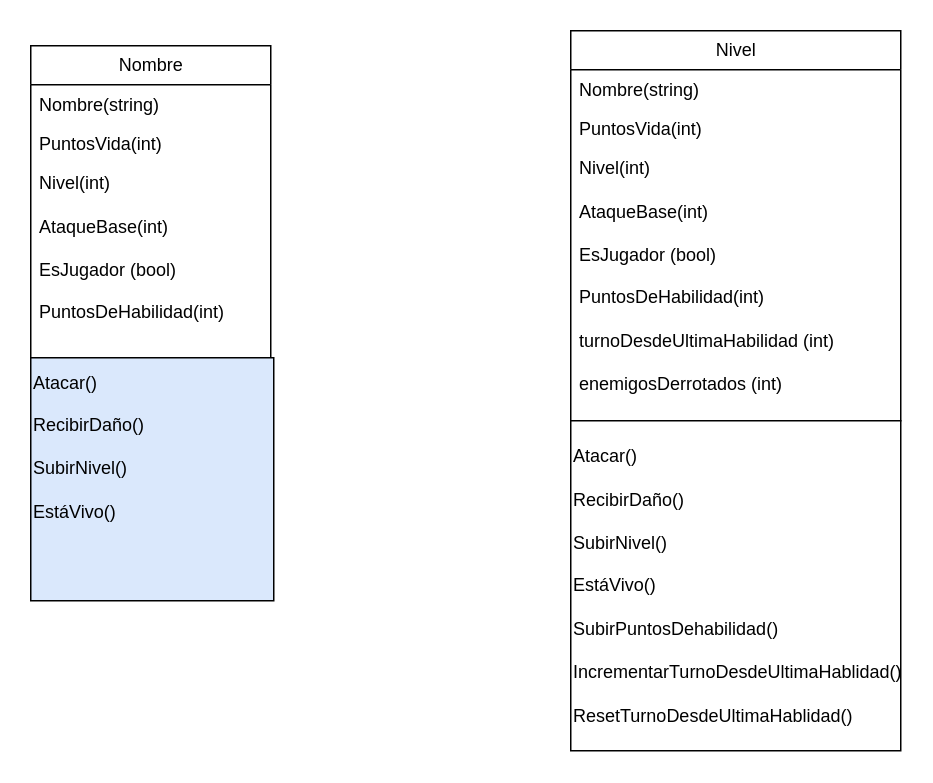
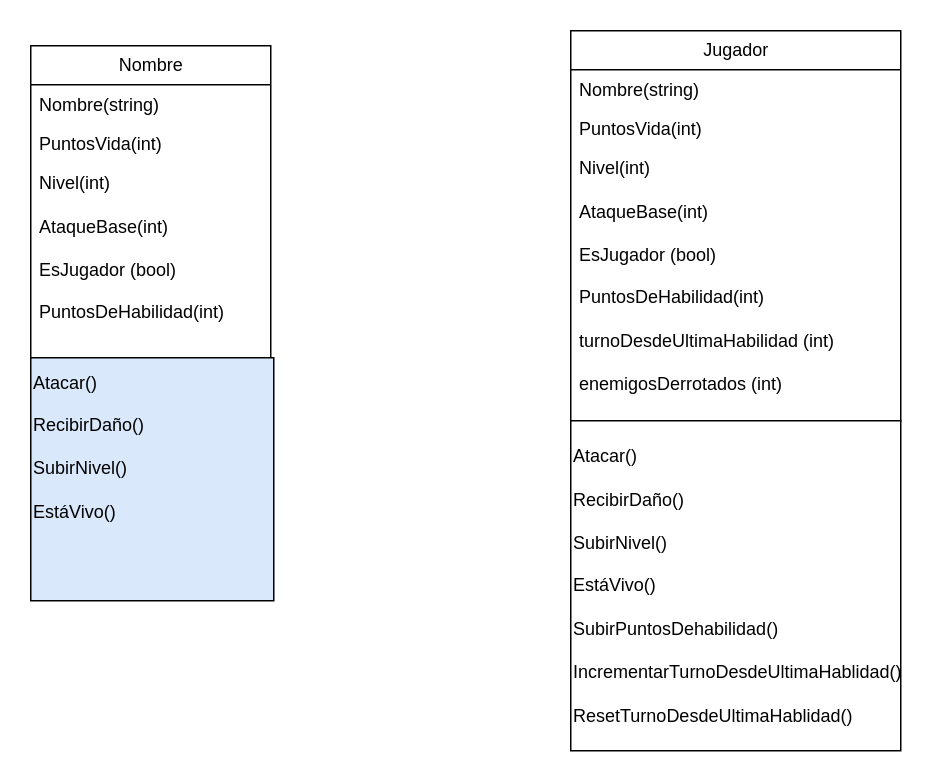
(737, 50) -> (737, 50)
